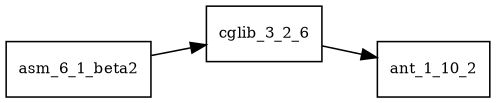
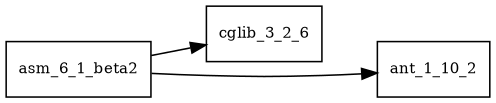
(342, 50) -> (257, 76)
